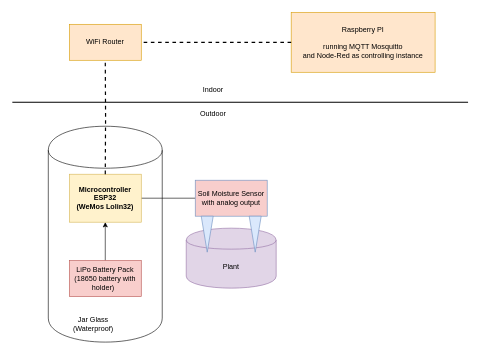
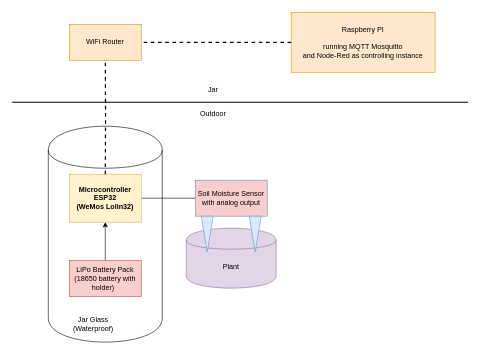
(213, 90) -> (213, 90)
